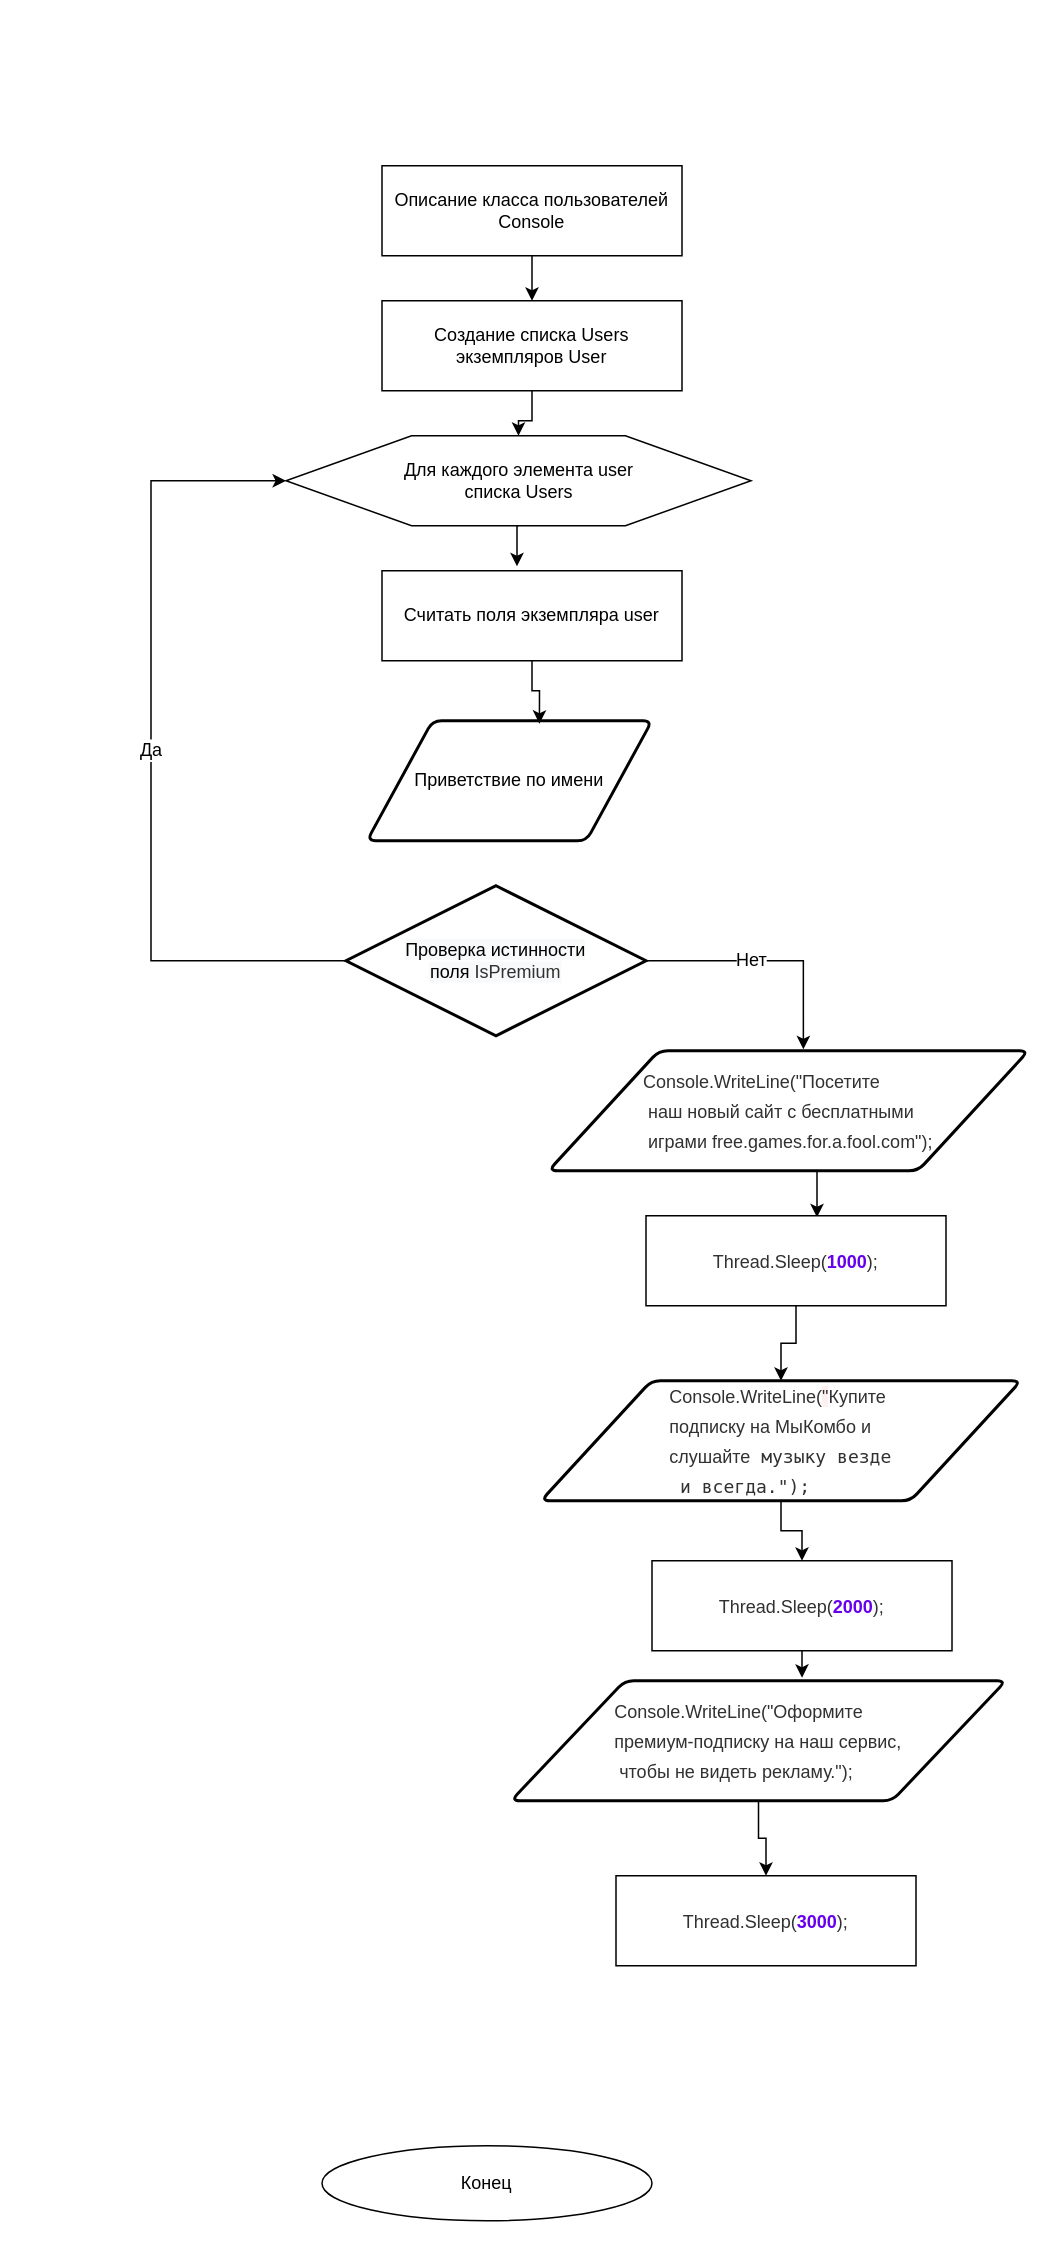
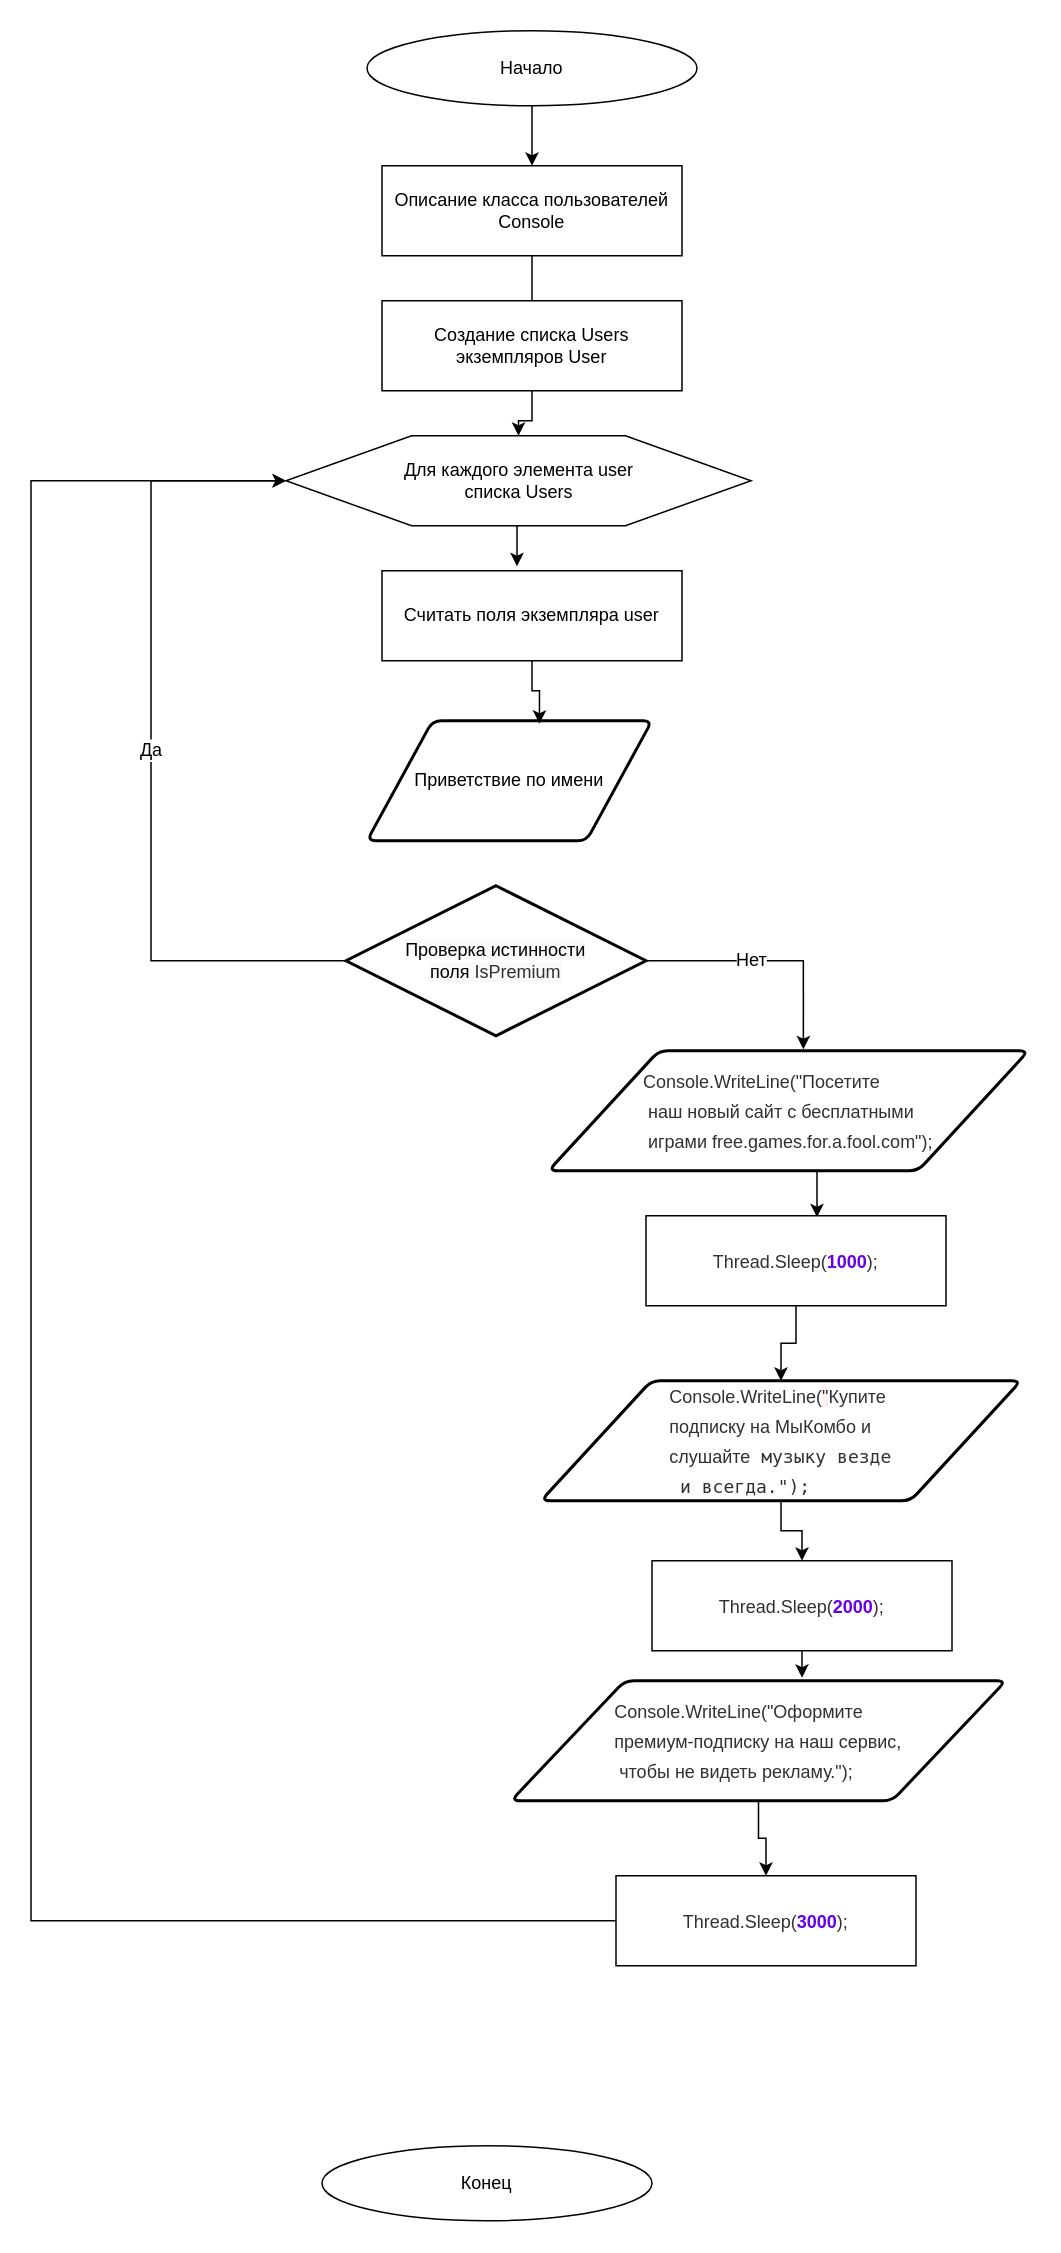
none -> (532, 68)
none -> (532, 131)
(532, 289) -> (532, 293)
none -> (31, 1436)
